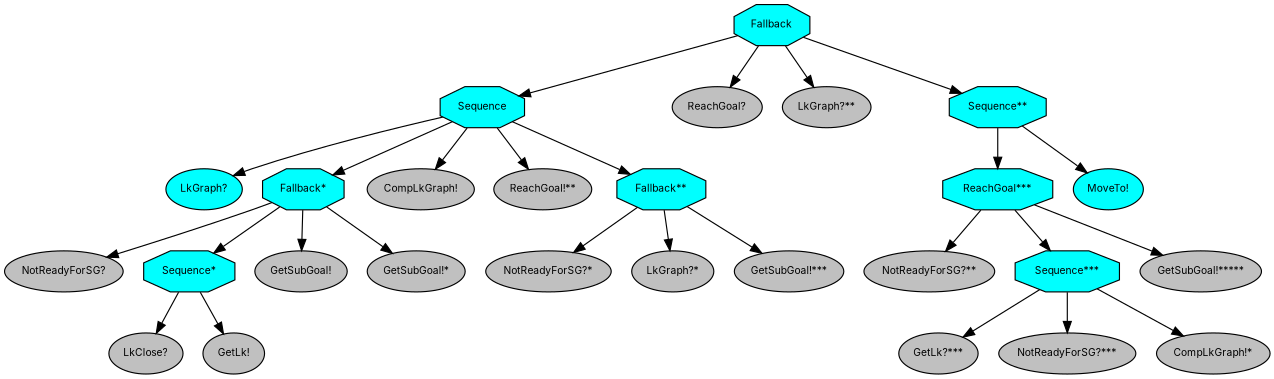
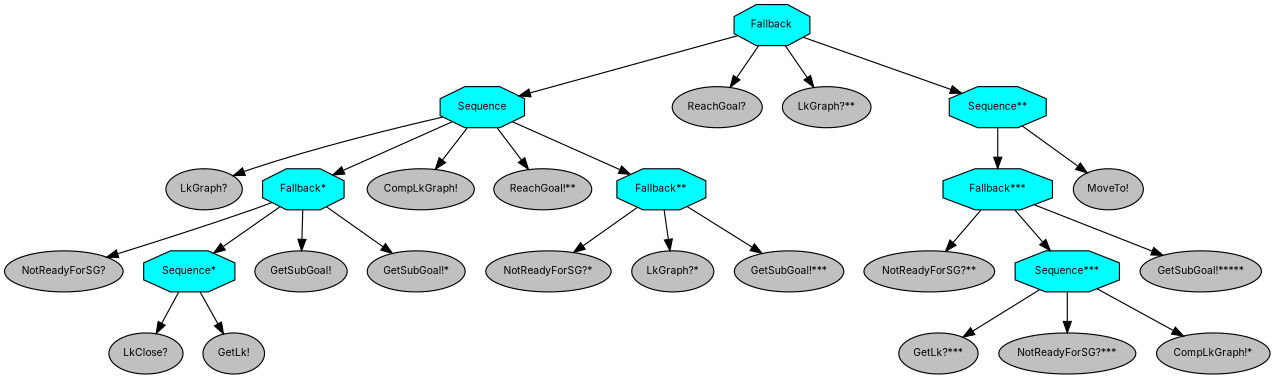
(204, 189) -> (204, 189)
(998, 189) -> (998, 189)
(1108, 189) -> (1108, 189)
